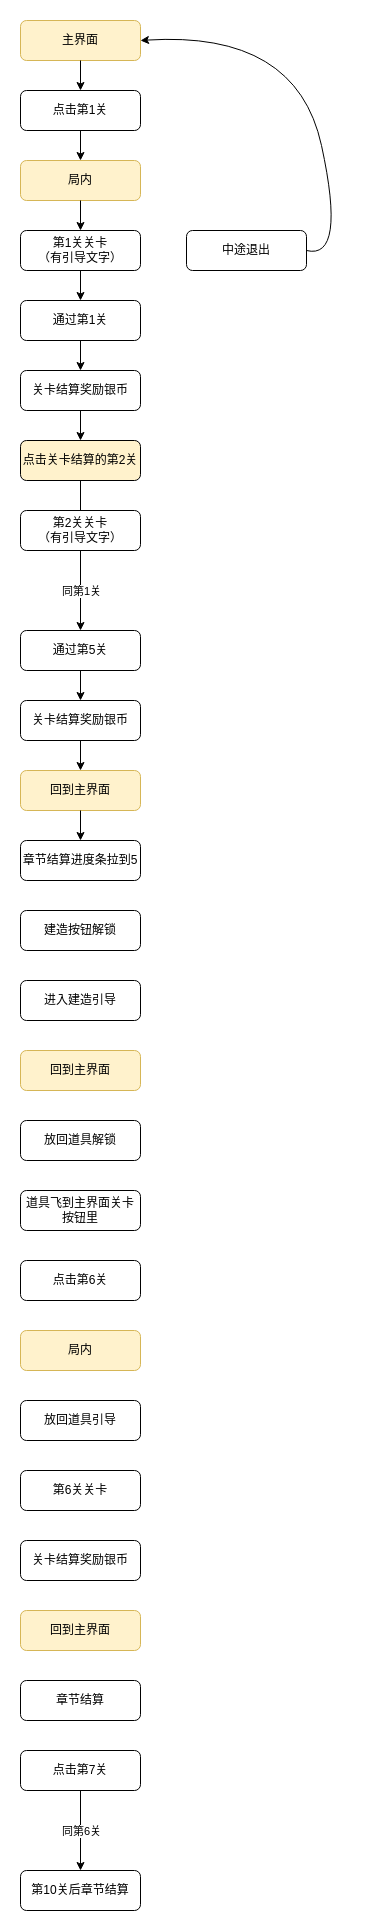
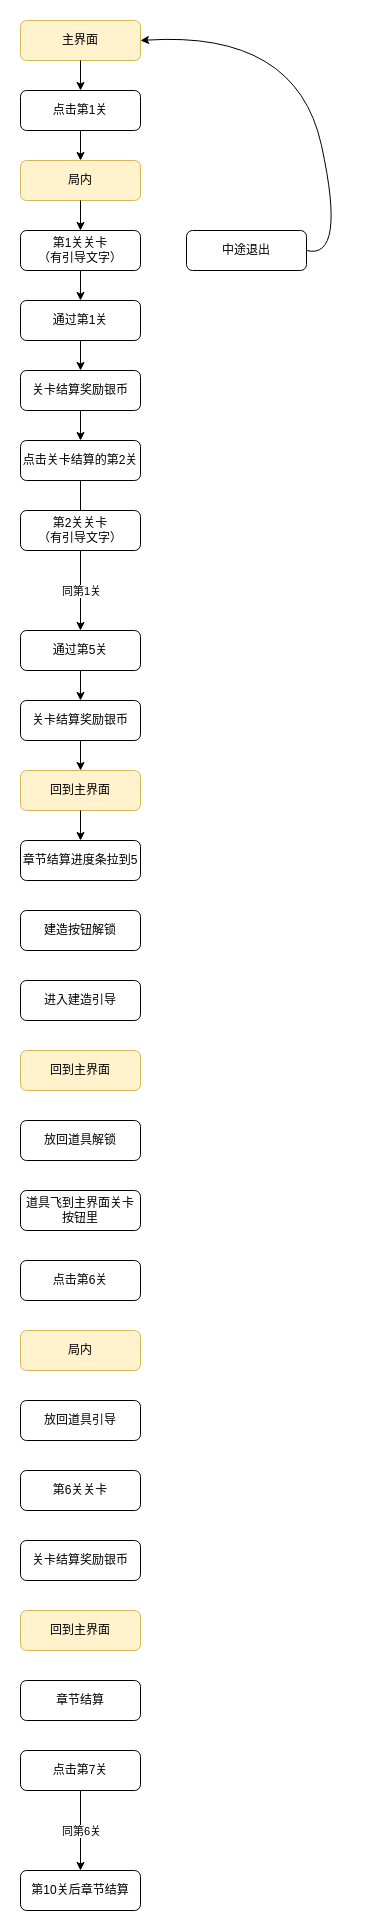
(81, 461) -> (81, 461)
